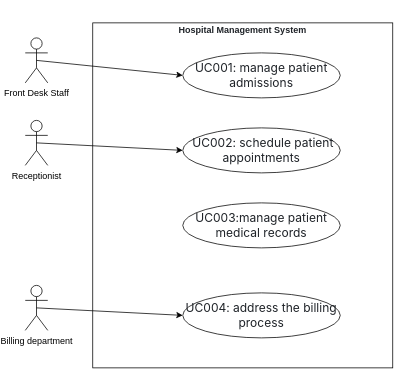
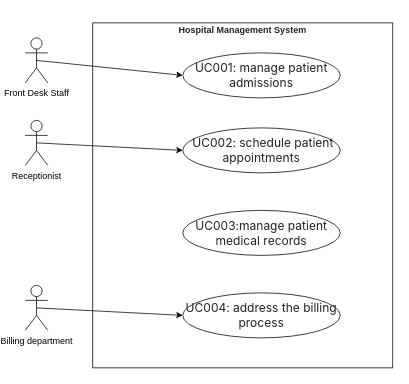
(261, 225) -> (261, 233)
